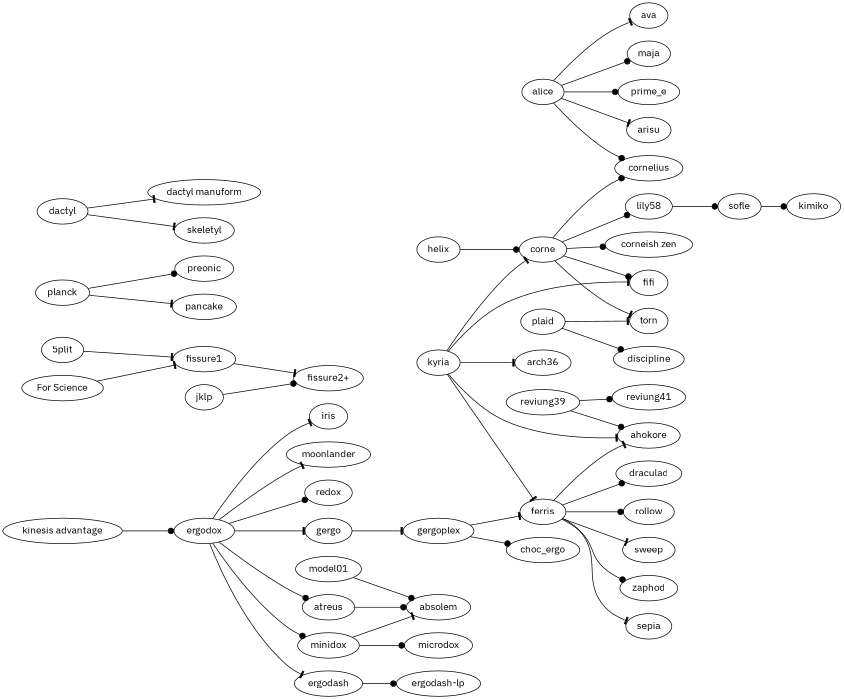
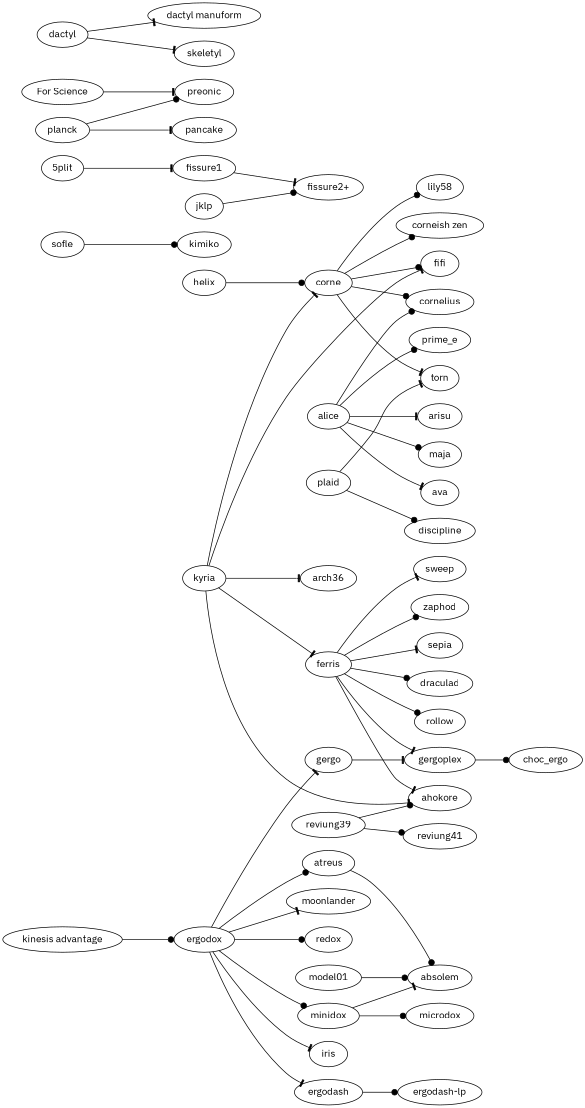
(692, 206) -> none
(135, 373) -> (137, 92)
(494, 521) -> (370, 717)
